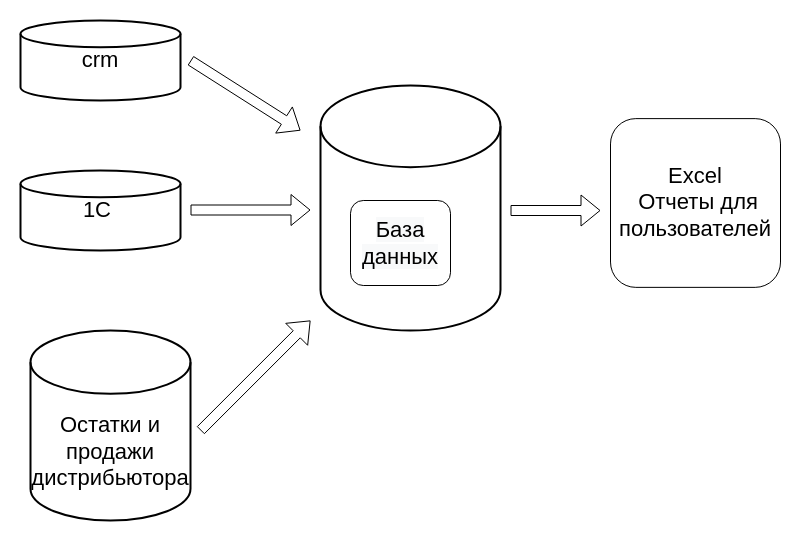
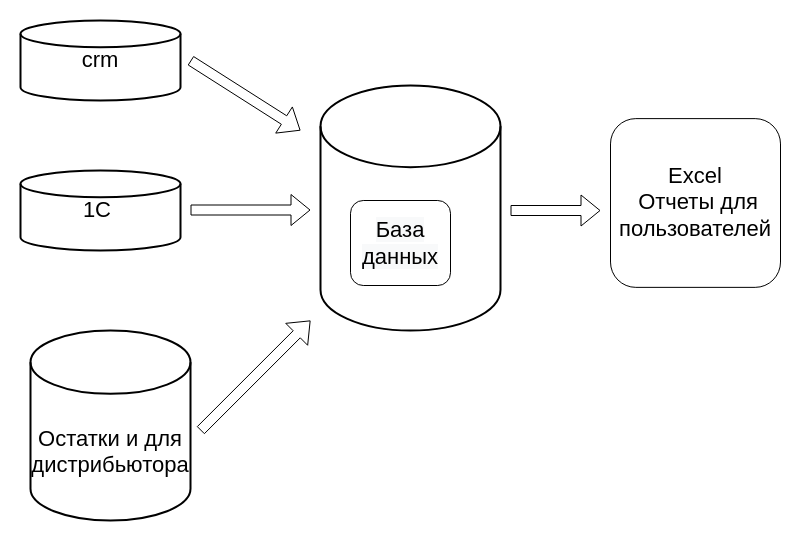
(111, 426) -> (111, 426)
